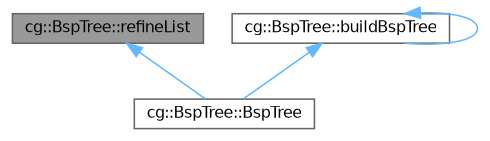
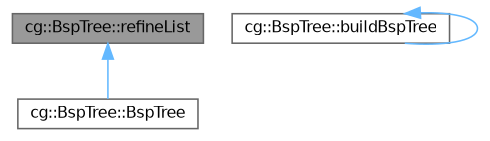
(276, 76) -> none
